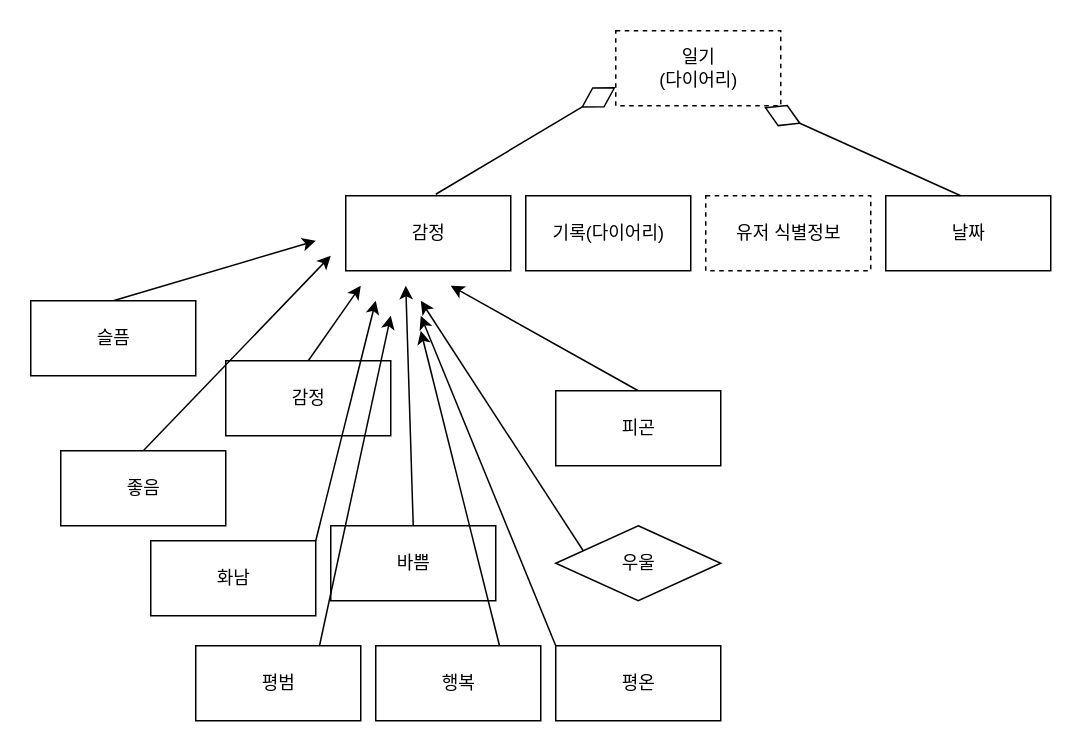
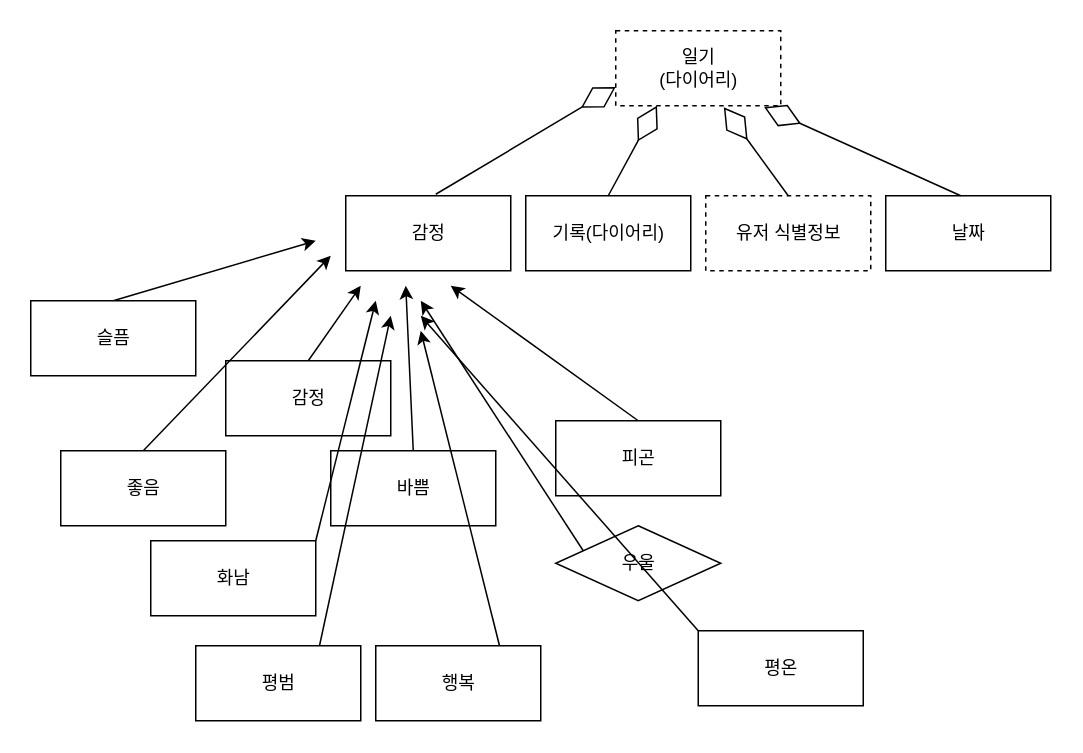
none -> (768, 167)
none -> (623, 168)
(638, 428) -> (638, 458)
(413, 563) -> (413, 488)
(638, 683) -> (781, 668)
